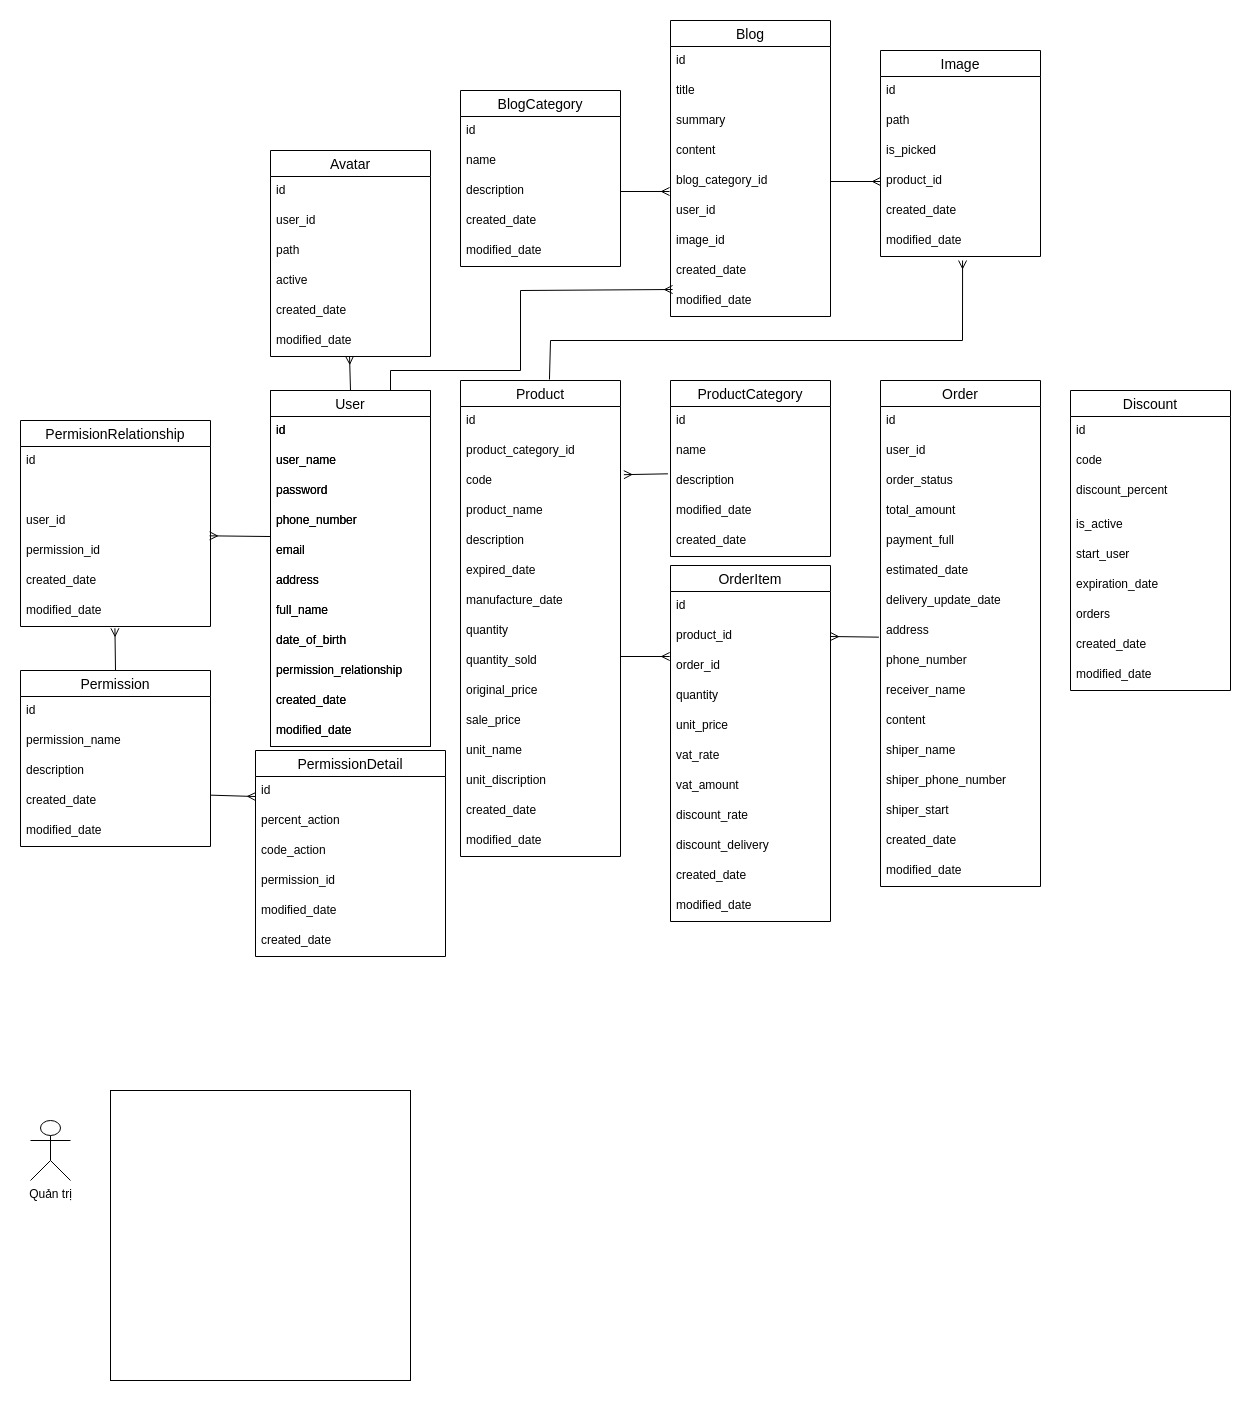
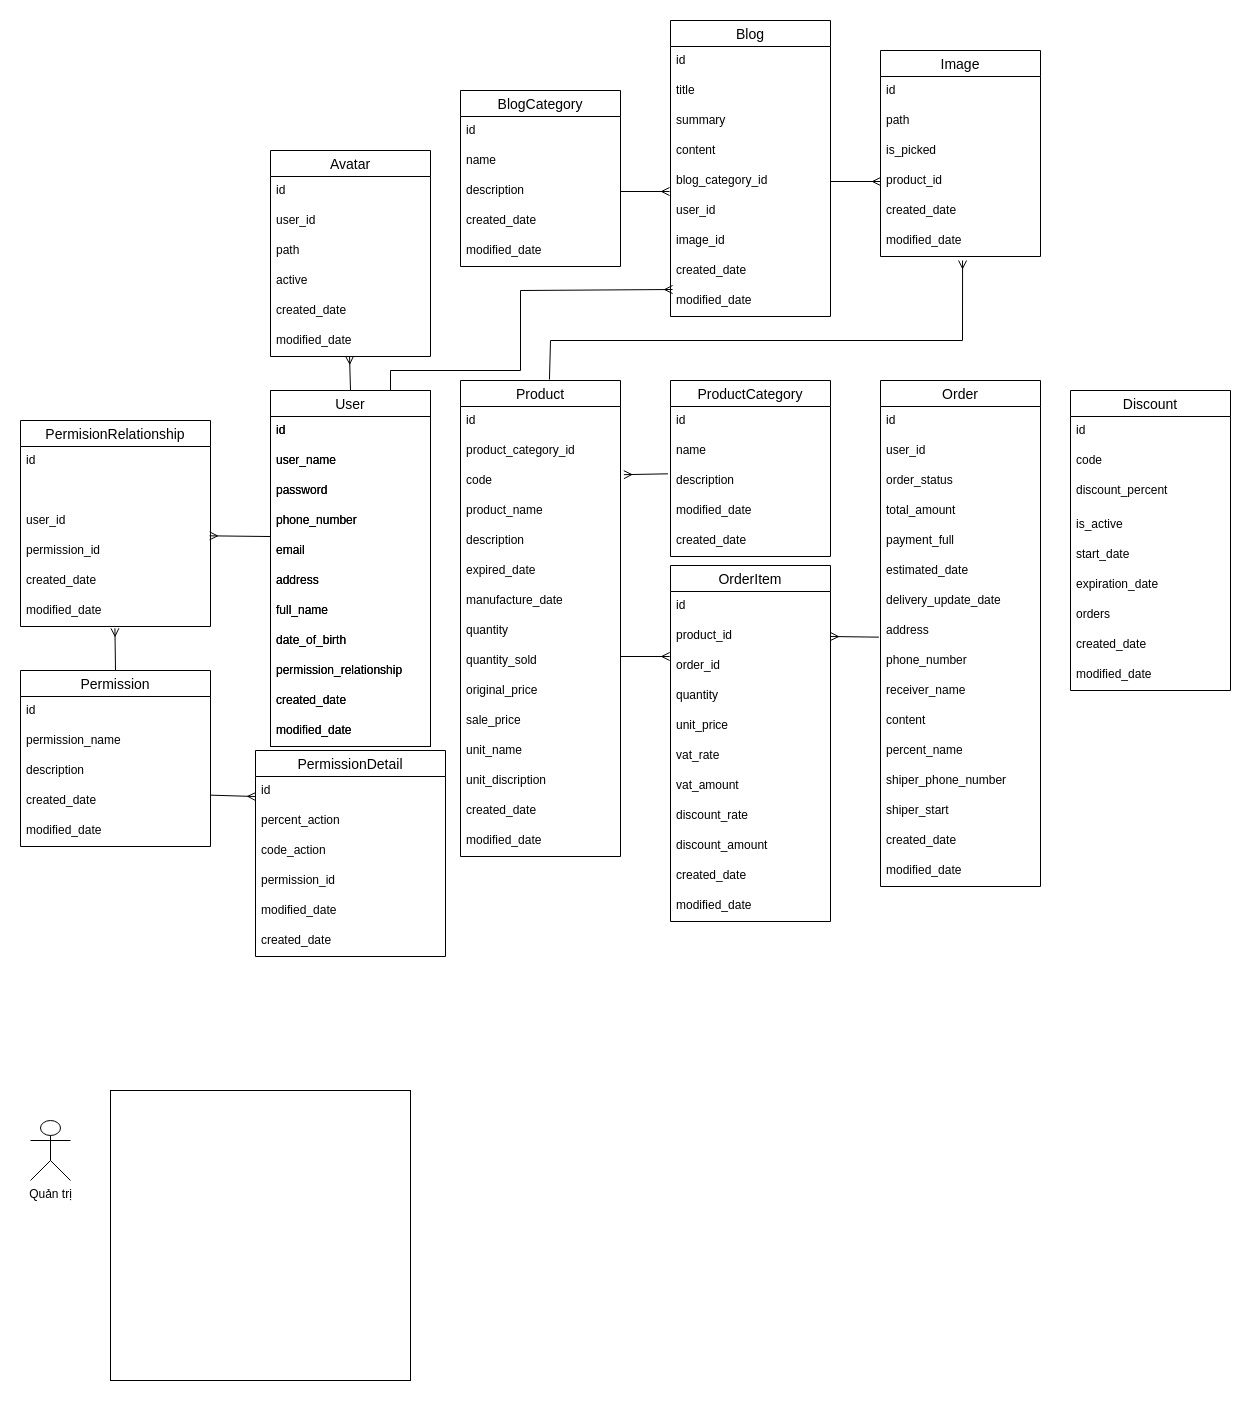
(1110, 554) -> (1110, 554)
(921, 750) -> (926, 750)
(728, 845) -> (725, 845)
